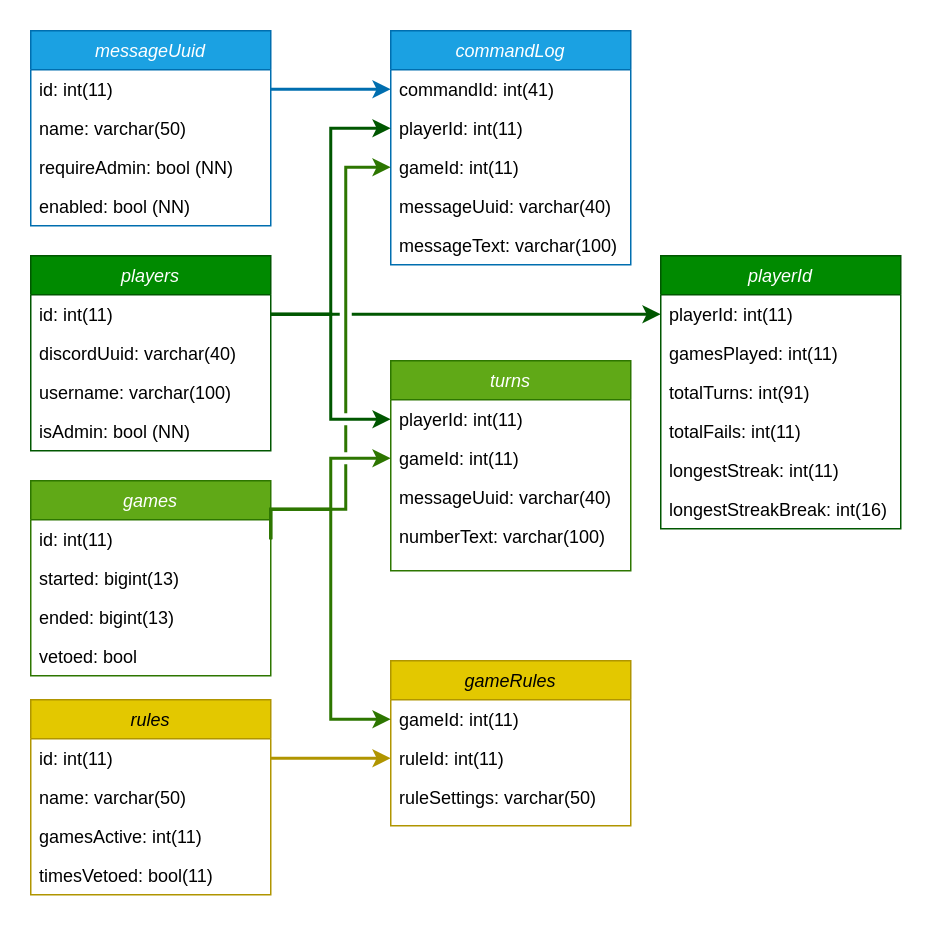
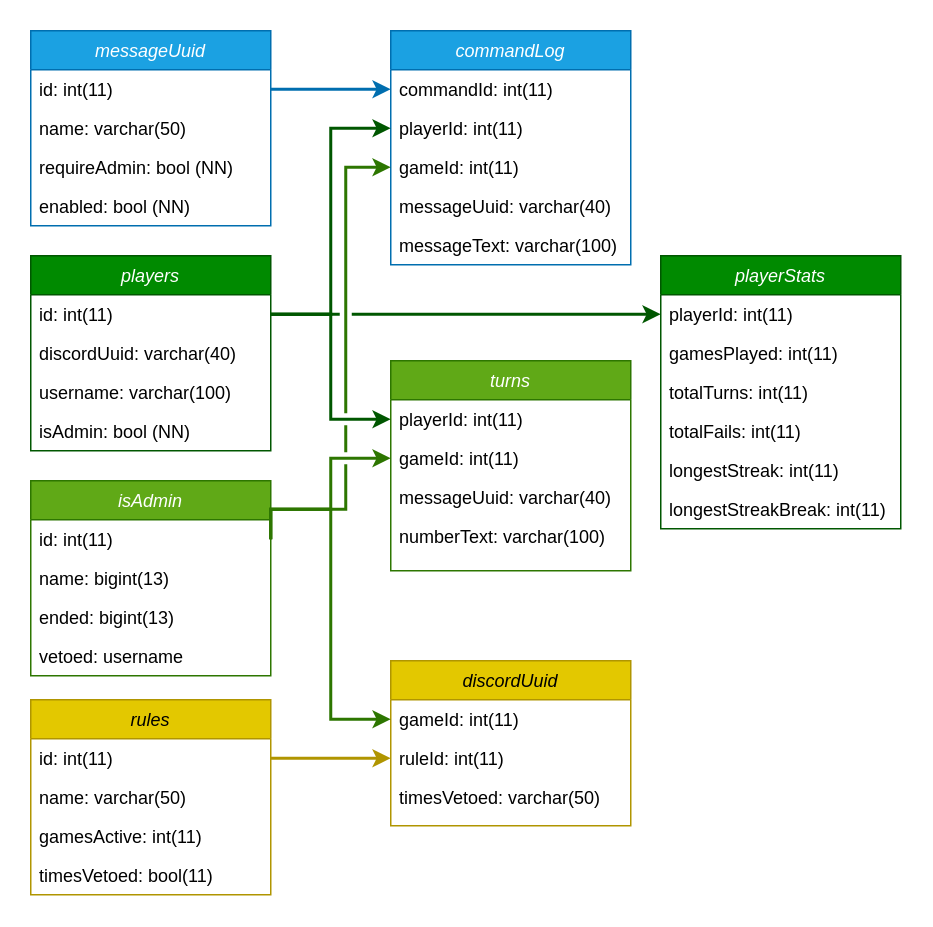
(483, 90) -> (483, 90)
(780, 276) -> (780, 276)
(755, 393) -> (755, 393)
(150, 501) -> (150, 501)
(796, 510) -> (796, 510)
(125, 579) -> (110, 579)
(92, 657) -> (115, 657)
(510, 681) -> (510, 681)
(516, 798) -> (513, 798)
